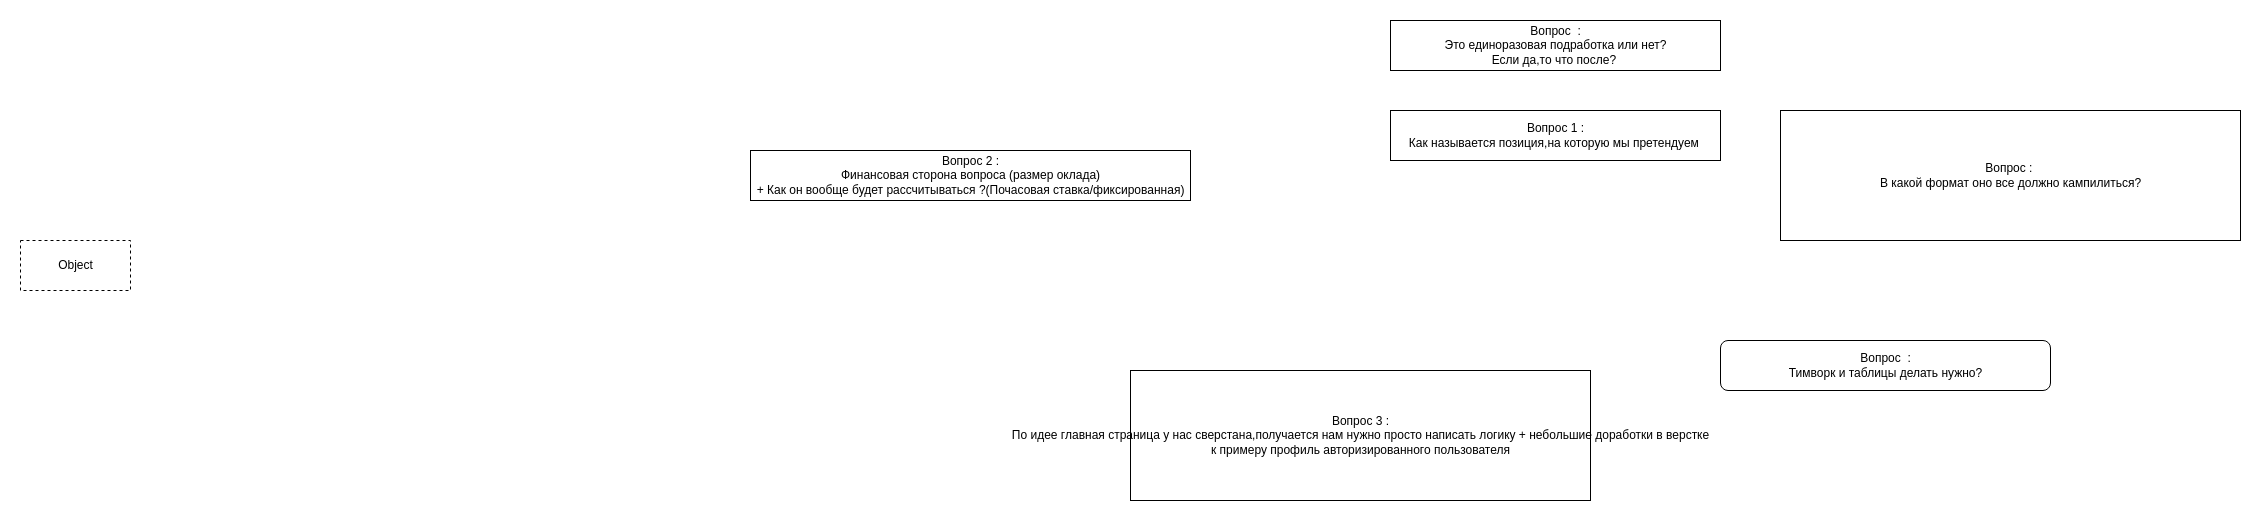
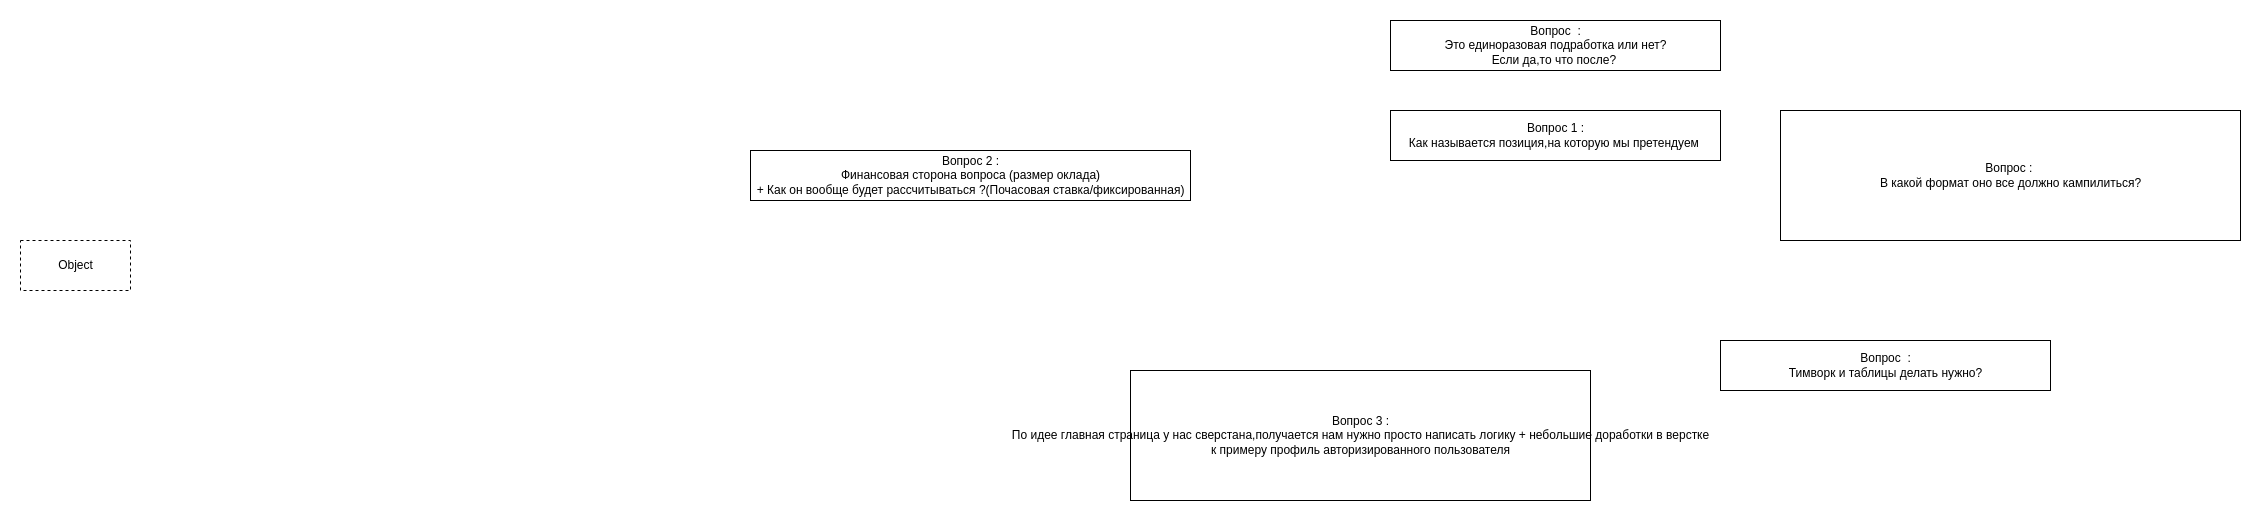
(1886, 366) -> (1886, 366)
